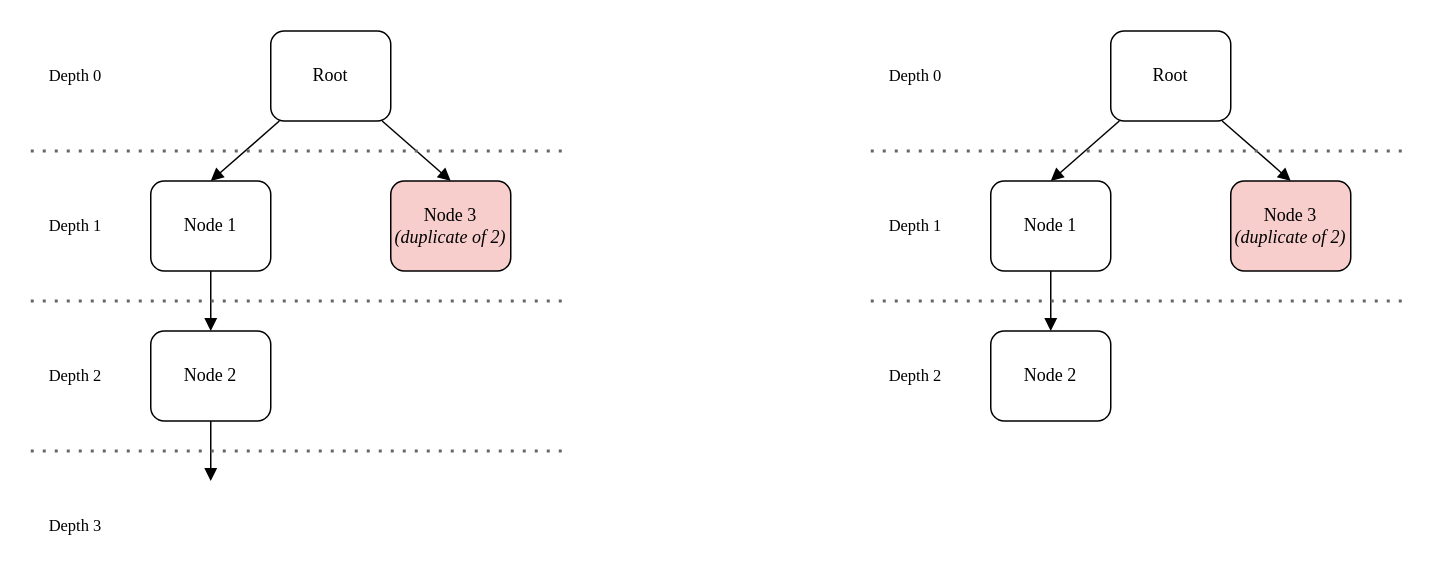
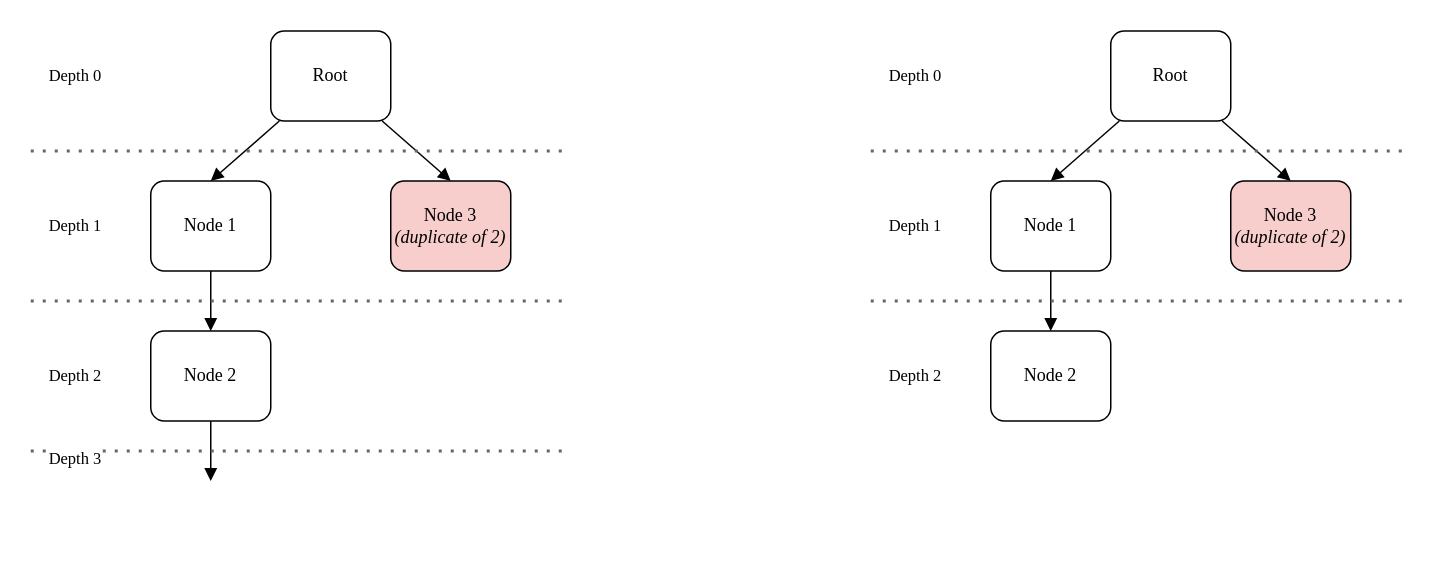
(76, 526) -> (76, 458)
